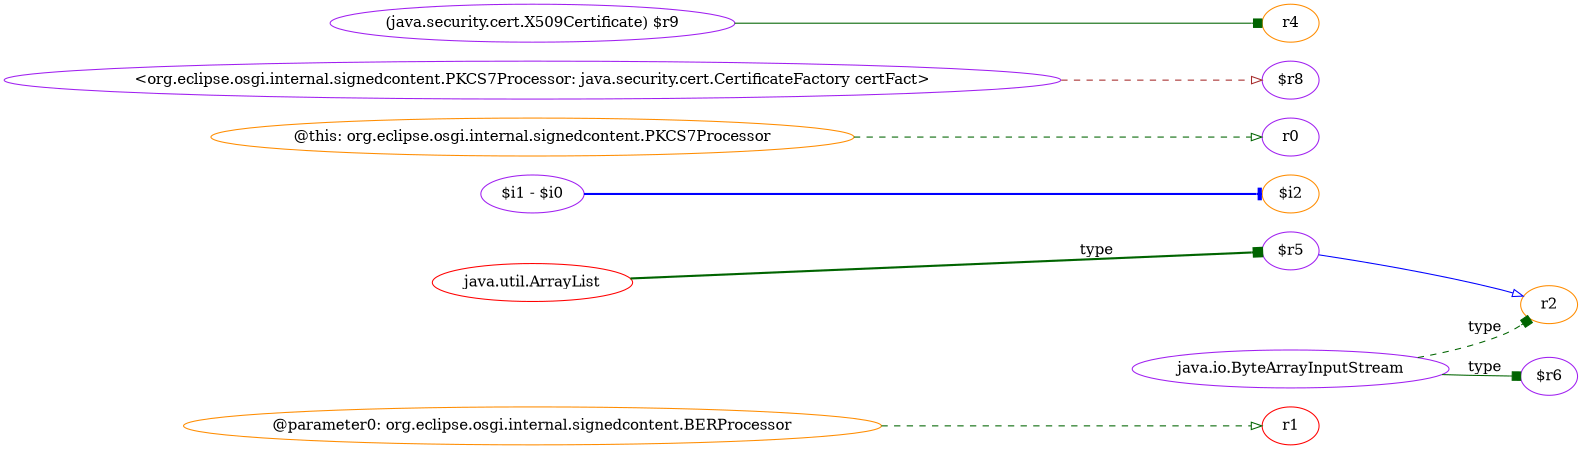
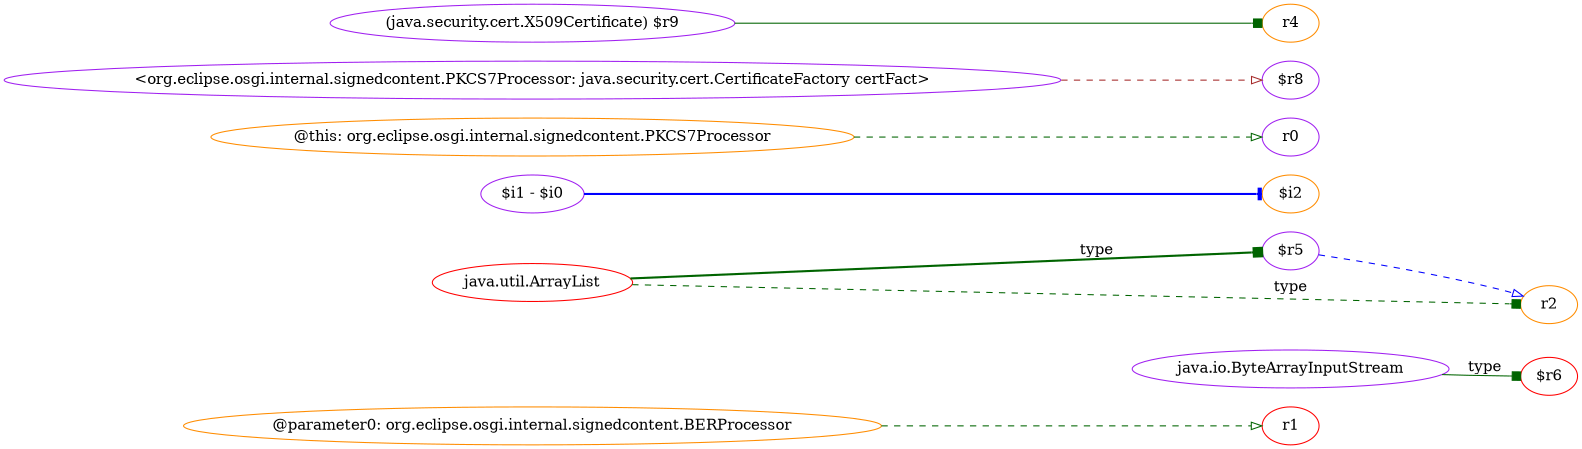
(1416, 271) -> (1416, 271)
(1471, 346) -> (1071, 294)
(1549, 376) -> (1549, 376)
